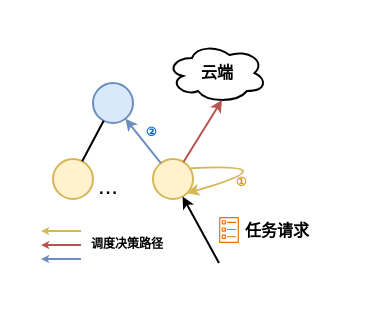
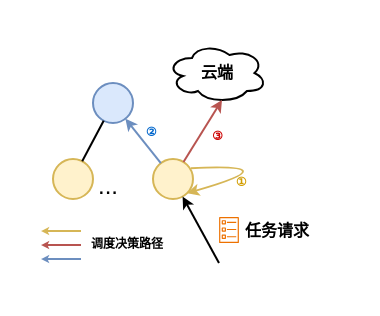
none -> (231, 125)
